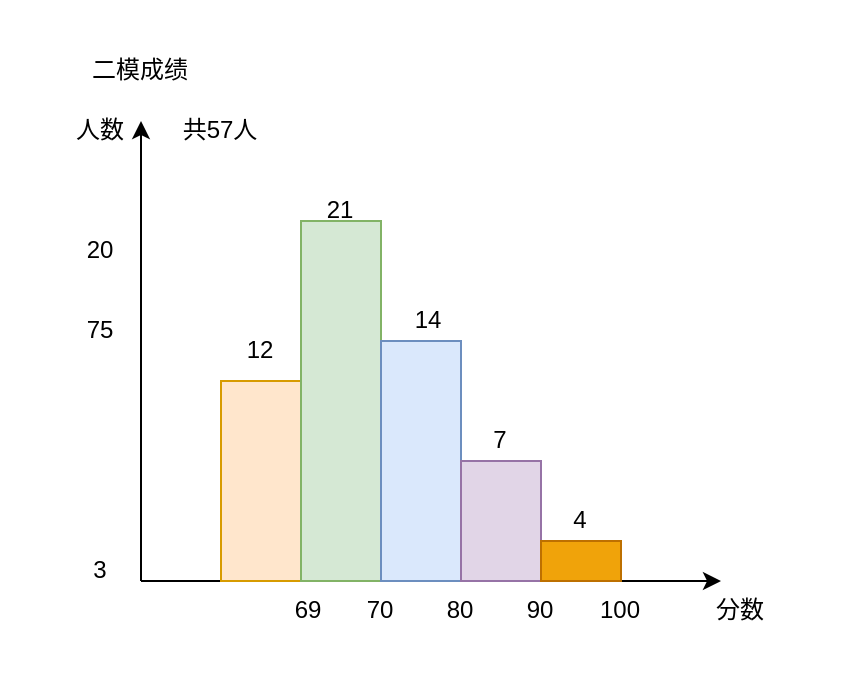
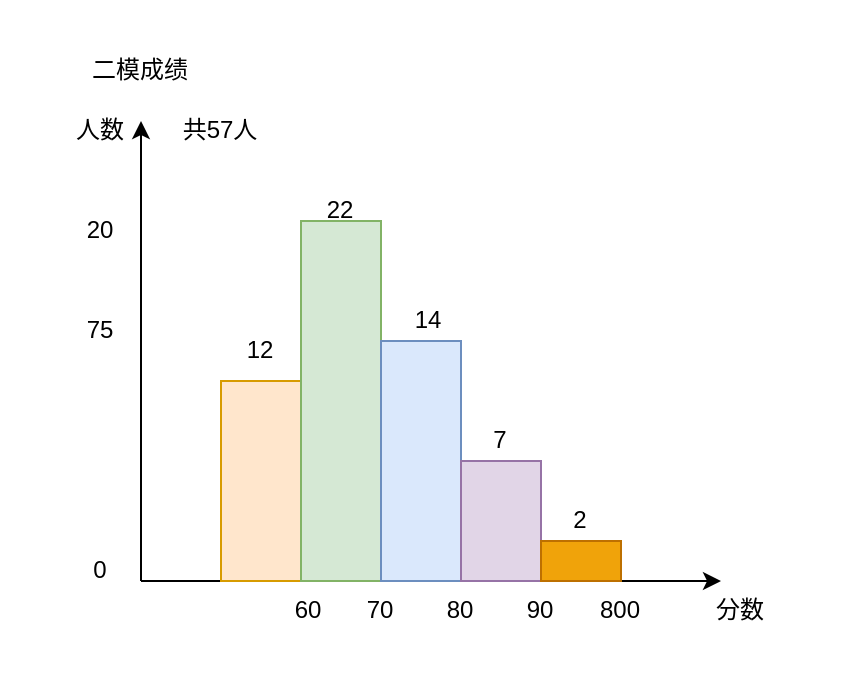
(341, 211) -> (341, 211)
(101, 251) -> (101, 231)
(581, 521) -> (581, 521)
(101, 571) -> (101, 571)
(309, 611) -> (309, 611)
(621, 611) -> (621, 611)
